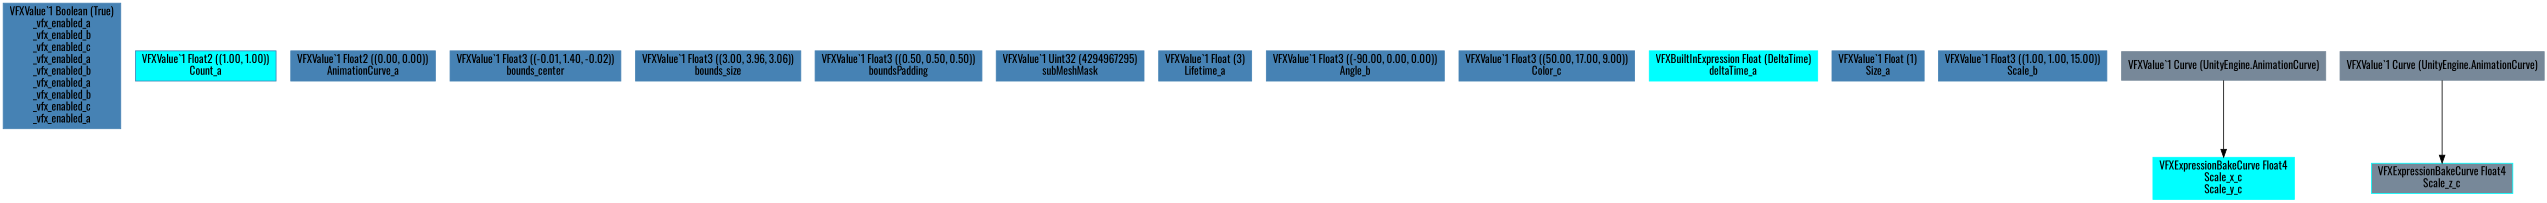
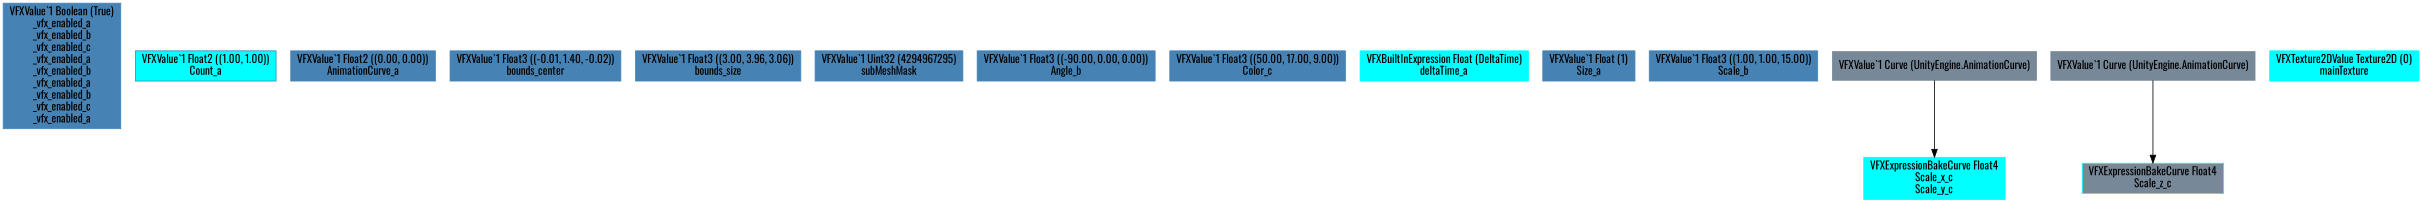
(899, 66) -> none
(1205, 66) -> none
none -> (2344, 66)
